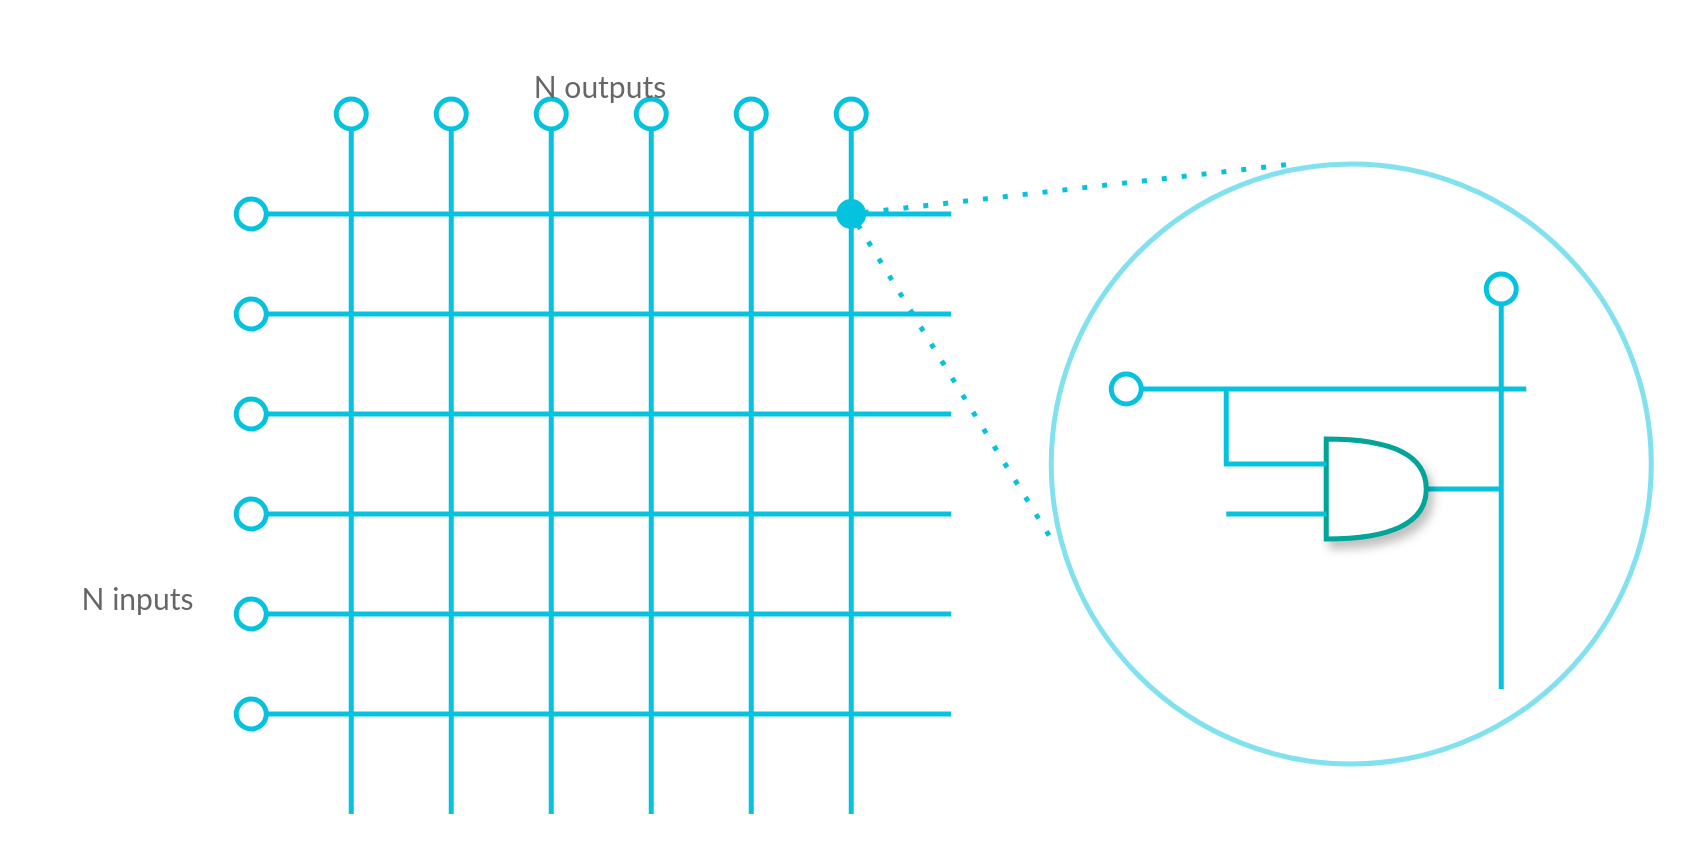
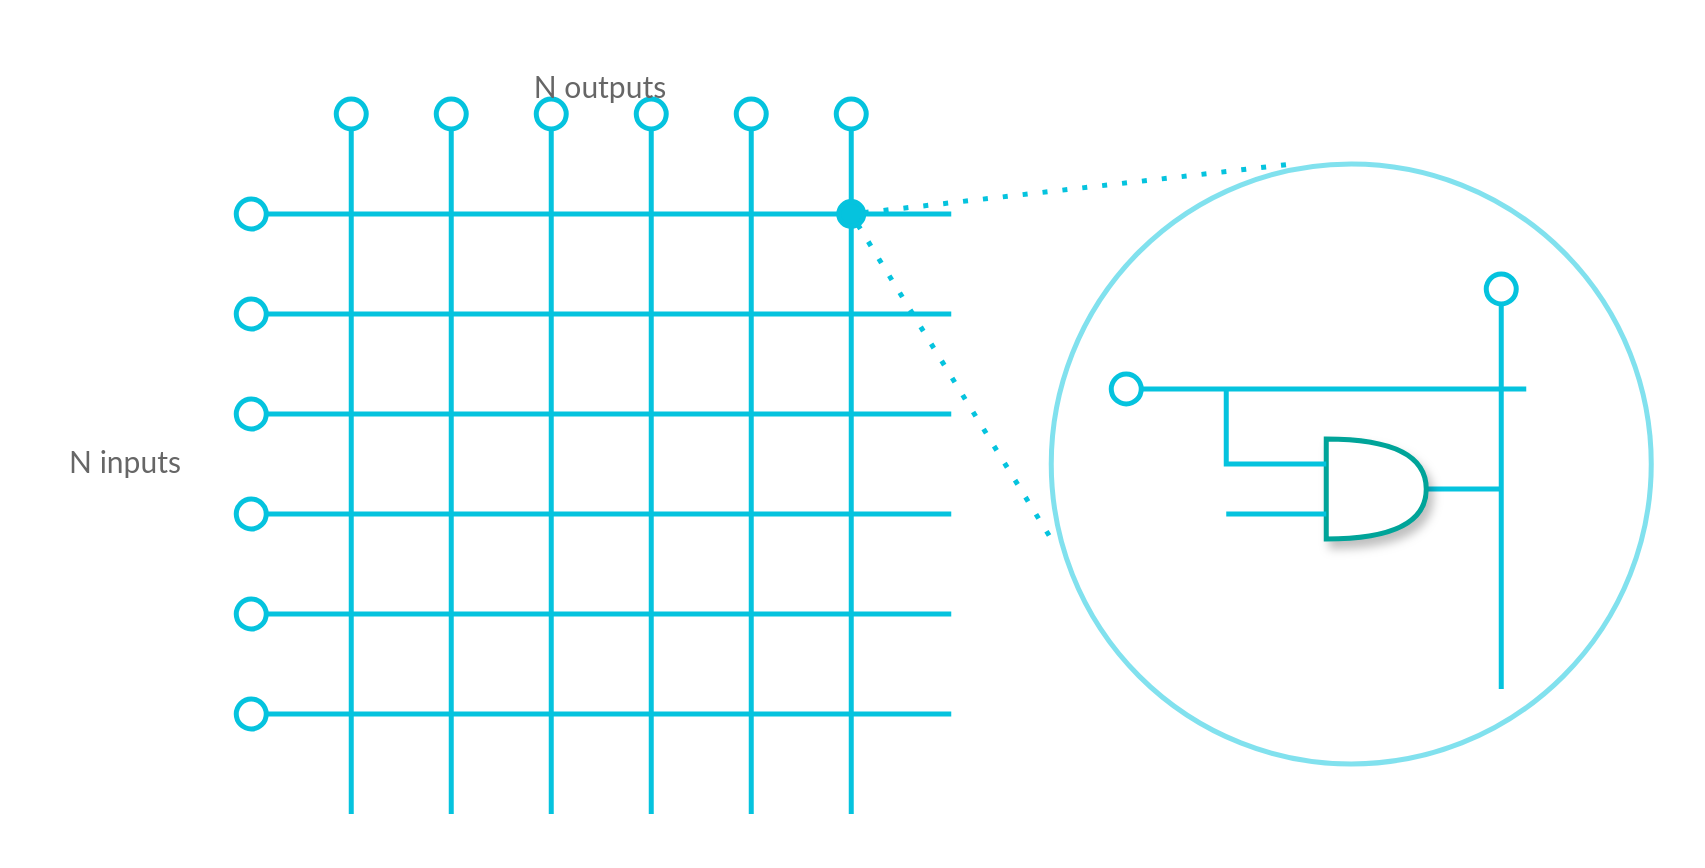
(139, 601) -> (126, 464)
